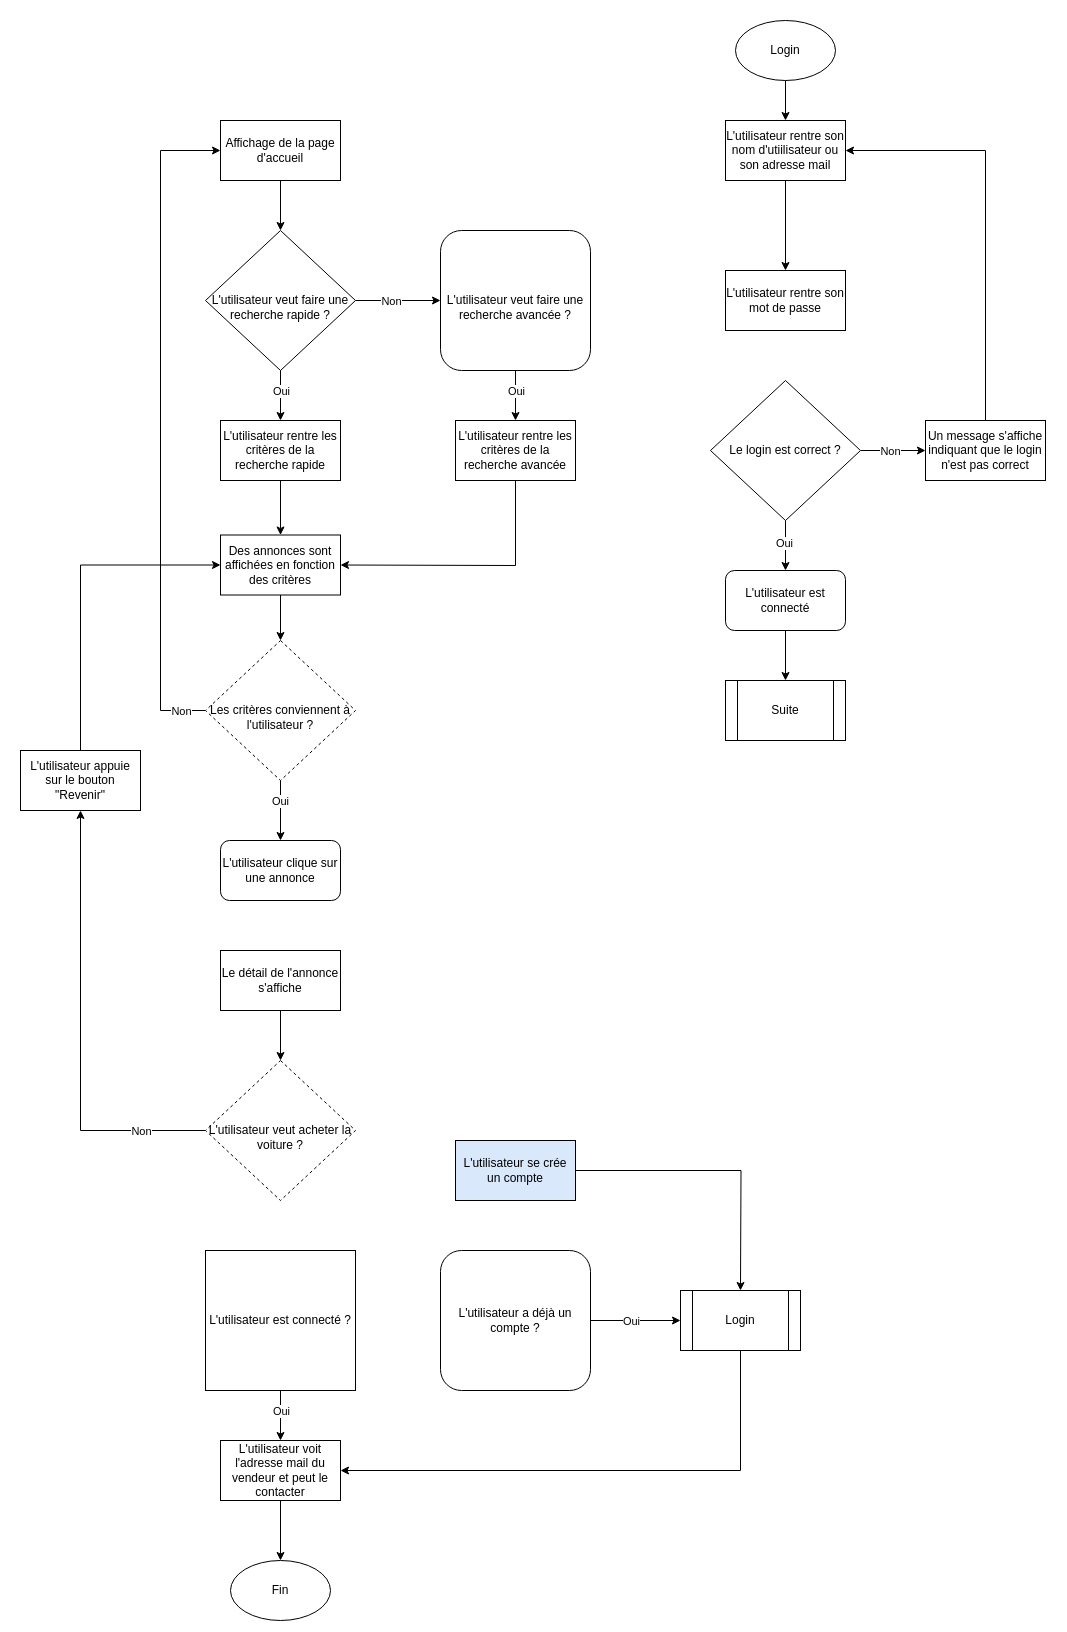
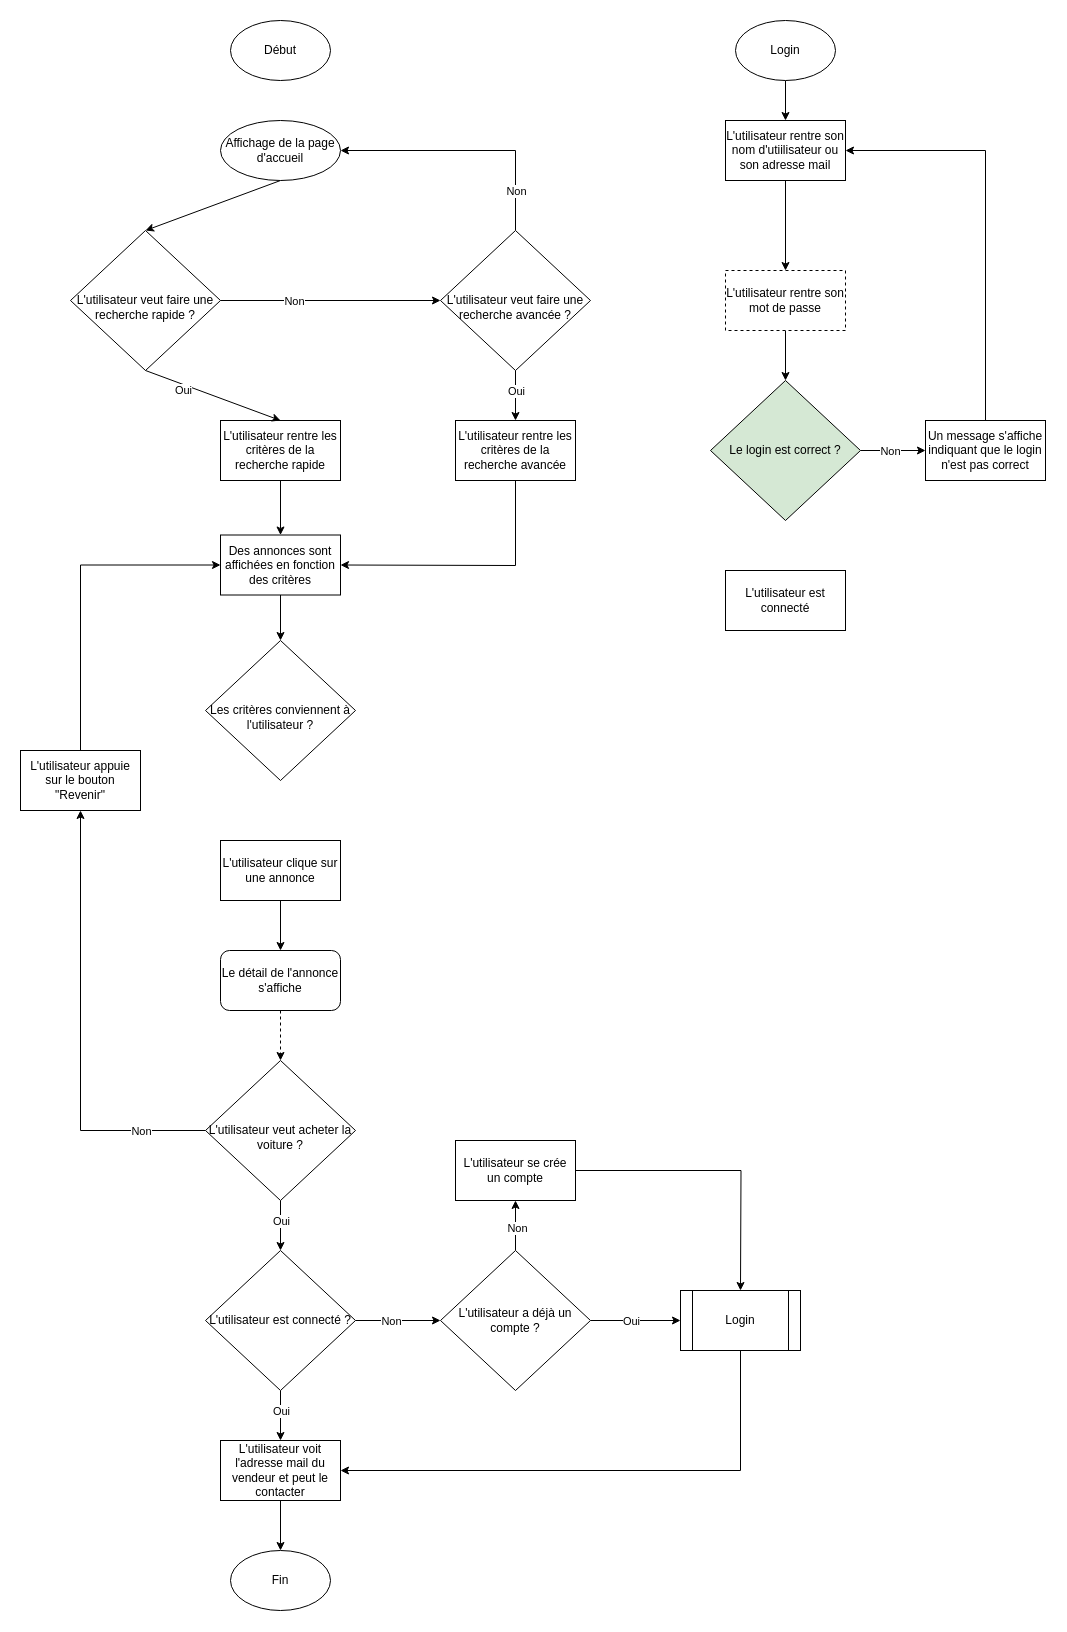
none -> (281, 51)
(281, 151) -> (281, 151)
none -> (471, 151)
(281, 301) -> (146, 301)
(516, 301) -> (516, 301)
(786, 301) -> (786, 301)
none -> (786, 352)
(161, 427) -> none
(786, 451) -> (786, 451)
(786, 542) -> none
(786, 601) -> (786, 601)
(786, 652) -> none
(281, 711) -> (281, 711)
(786, 711) -> none
(281, 807) -> none
(281, 871) -> (281, 871)
none -> (281, 922)
(281, 981) -> (281, 981)
(281, 1033) -> (281, 1033)
(281, 1131) -> (281, 1131)
(516, 1171) -> (516, 1171)
none -> (281, 1222)
none -> (516, 1229)
(281, 1321) -> (281, 1321)
none -> (395, 1321)
(516, 1321) -> (516, 1321)
(281, 1591) -> (281, 1581)
